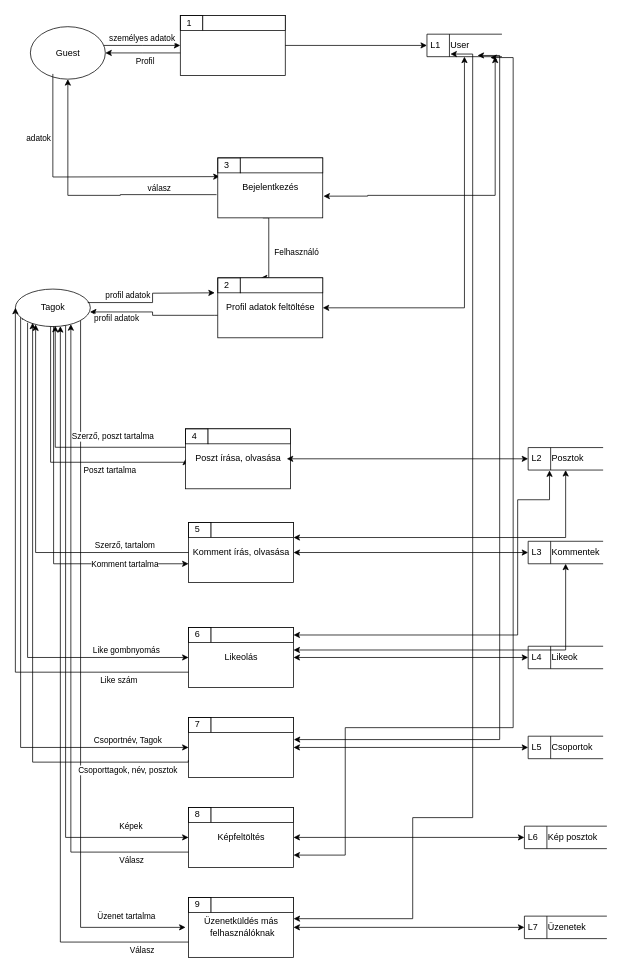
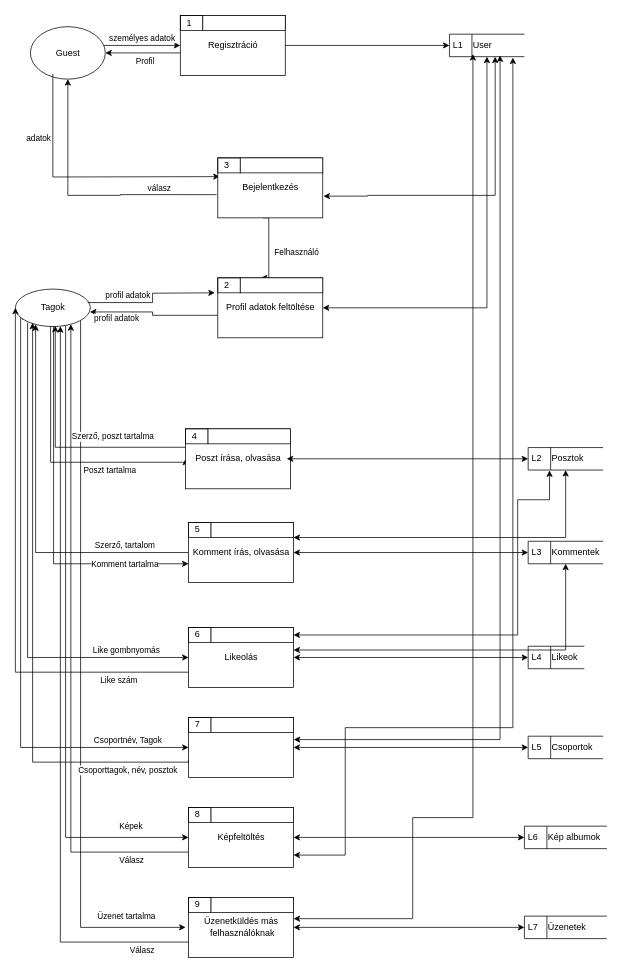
none -> (233, 45)
(465, 45) -> (487, 45)
(566, 658) -> (557, 658)
(562, 837) -> (561, 837)
